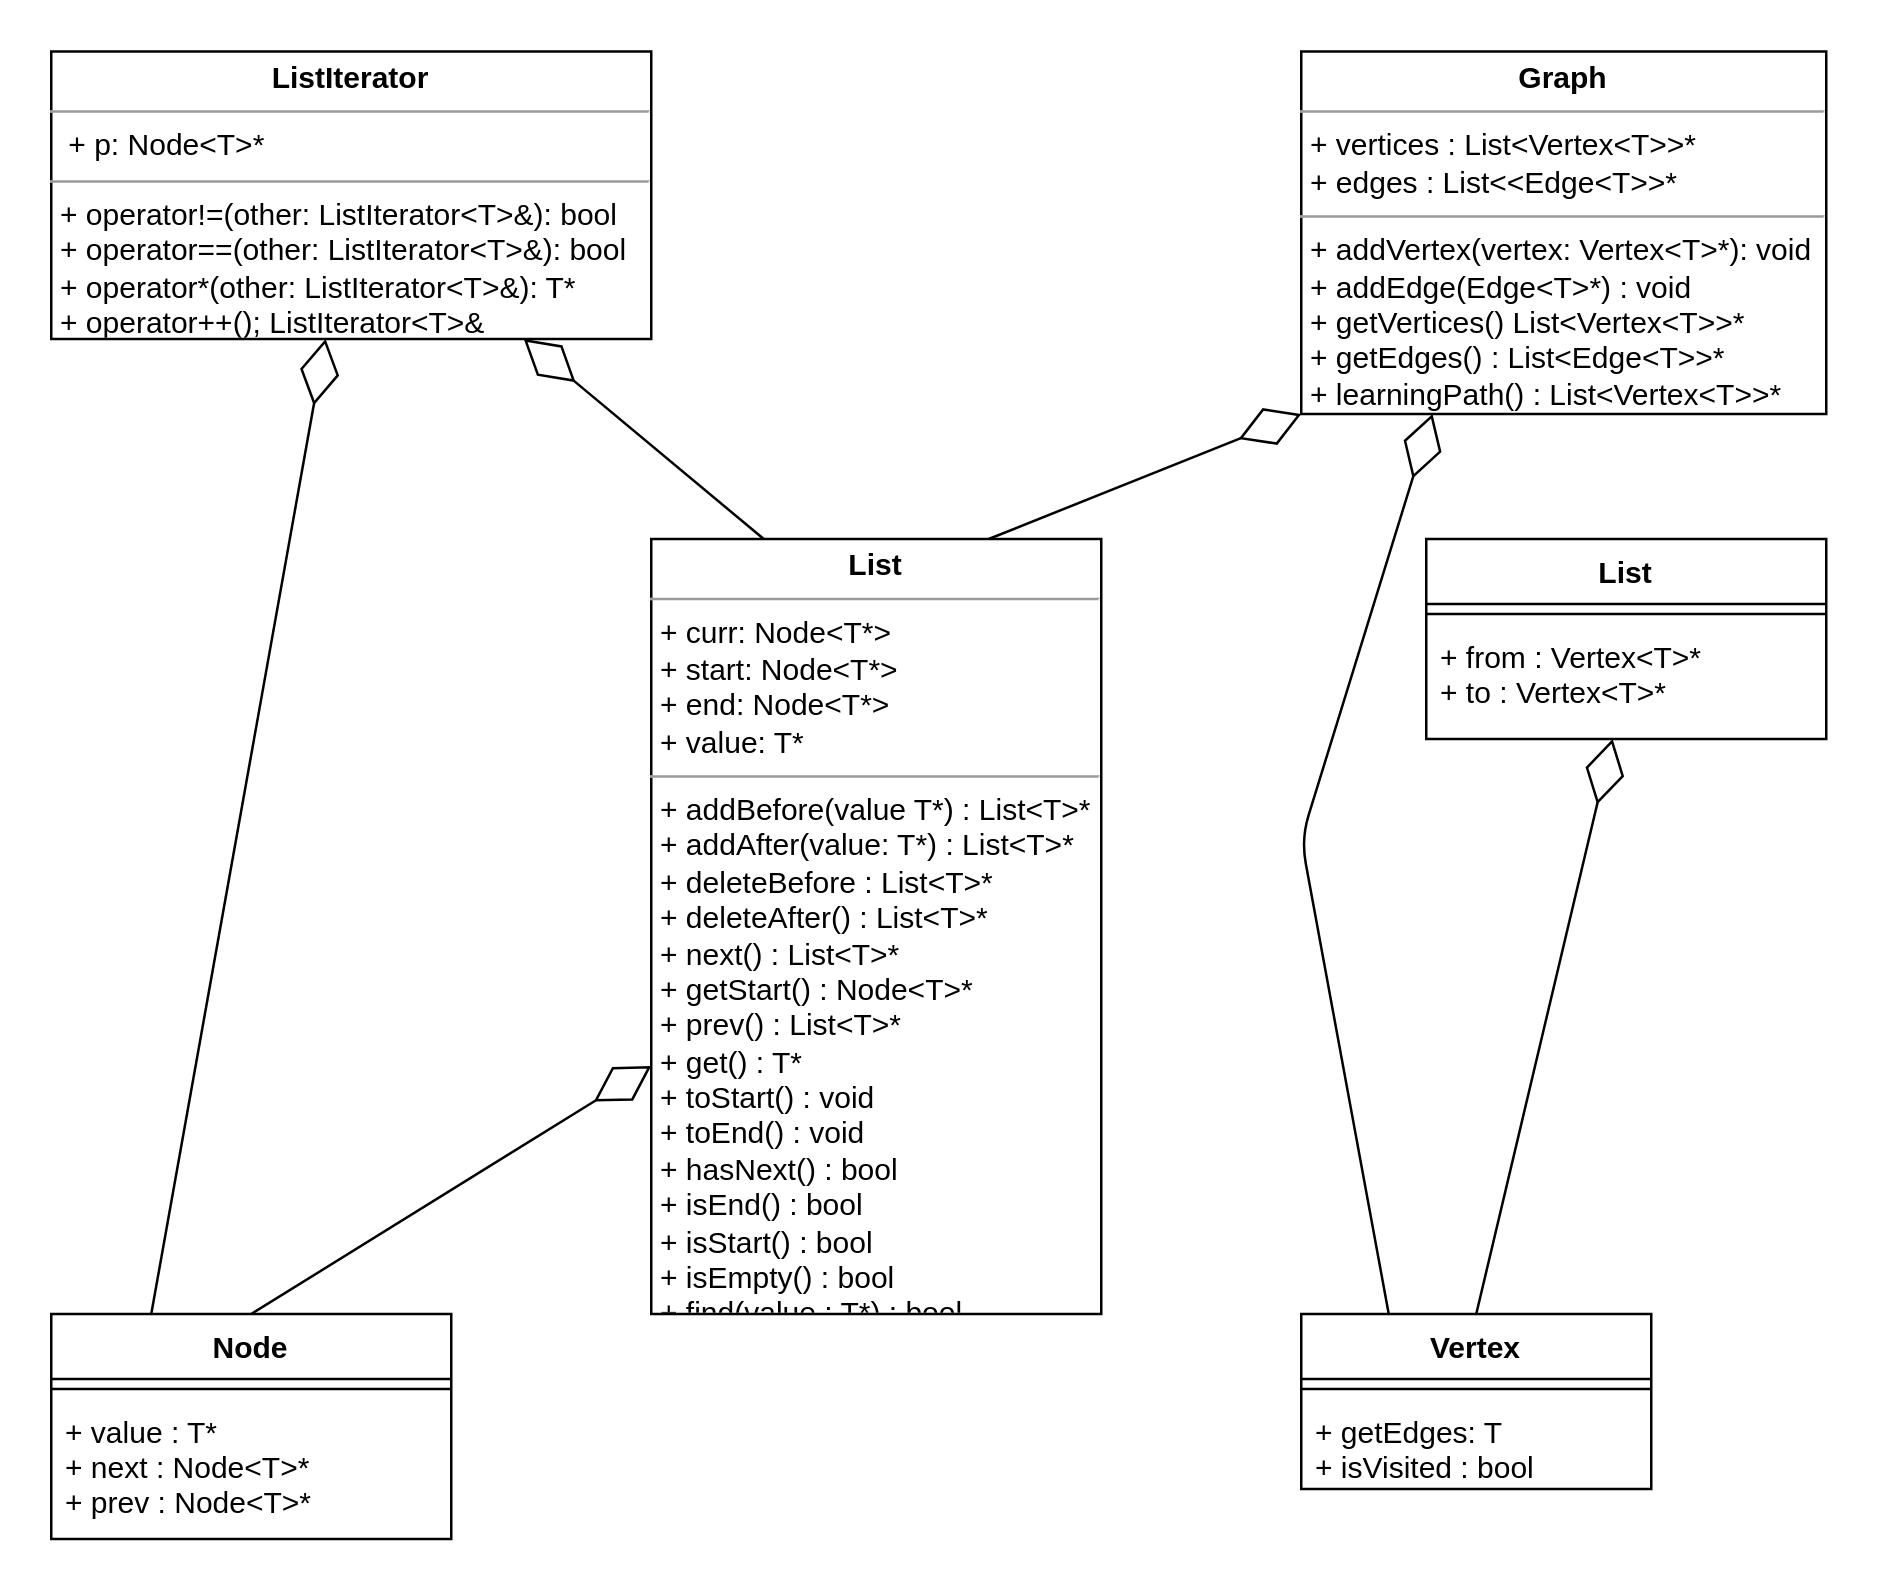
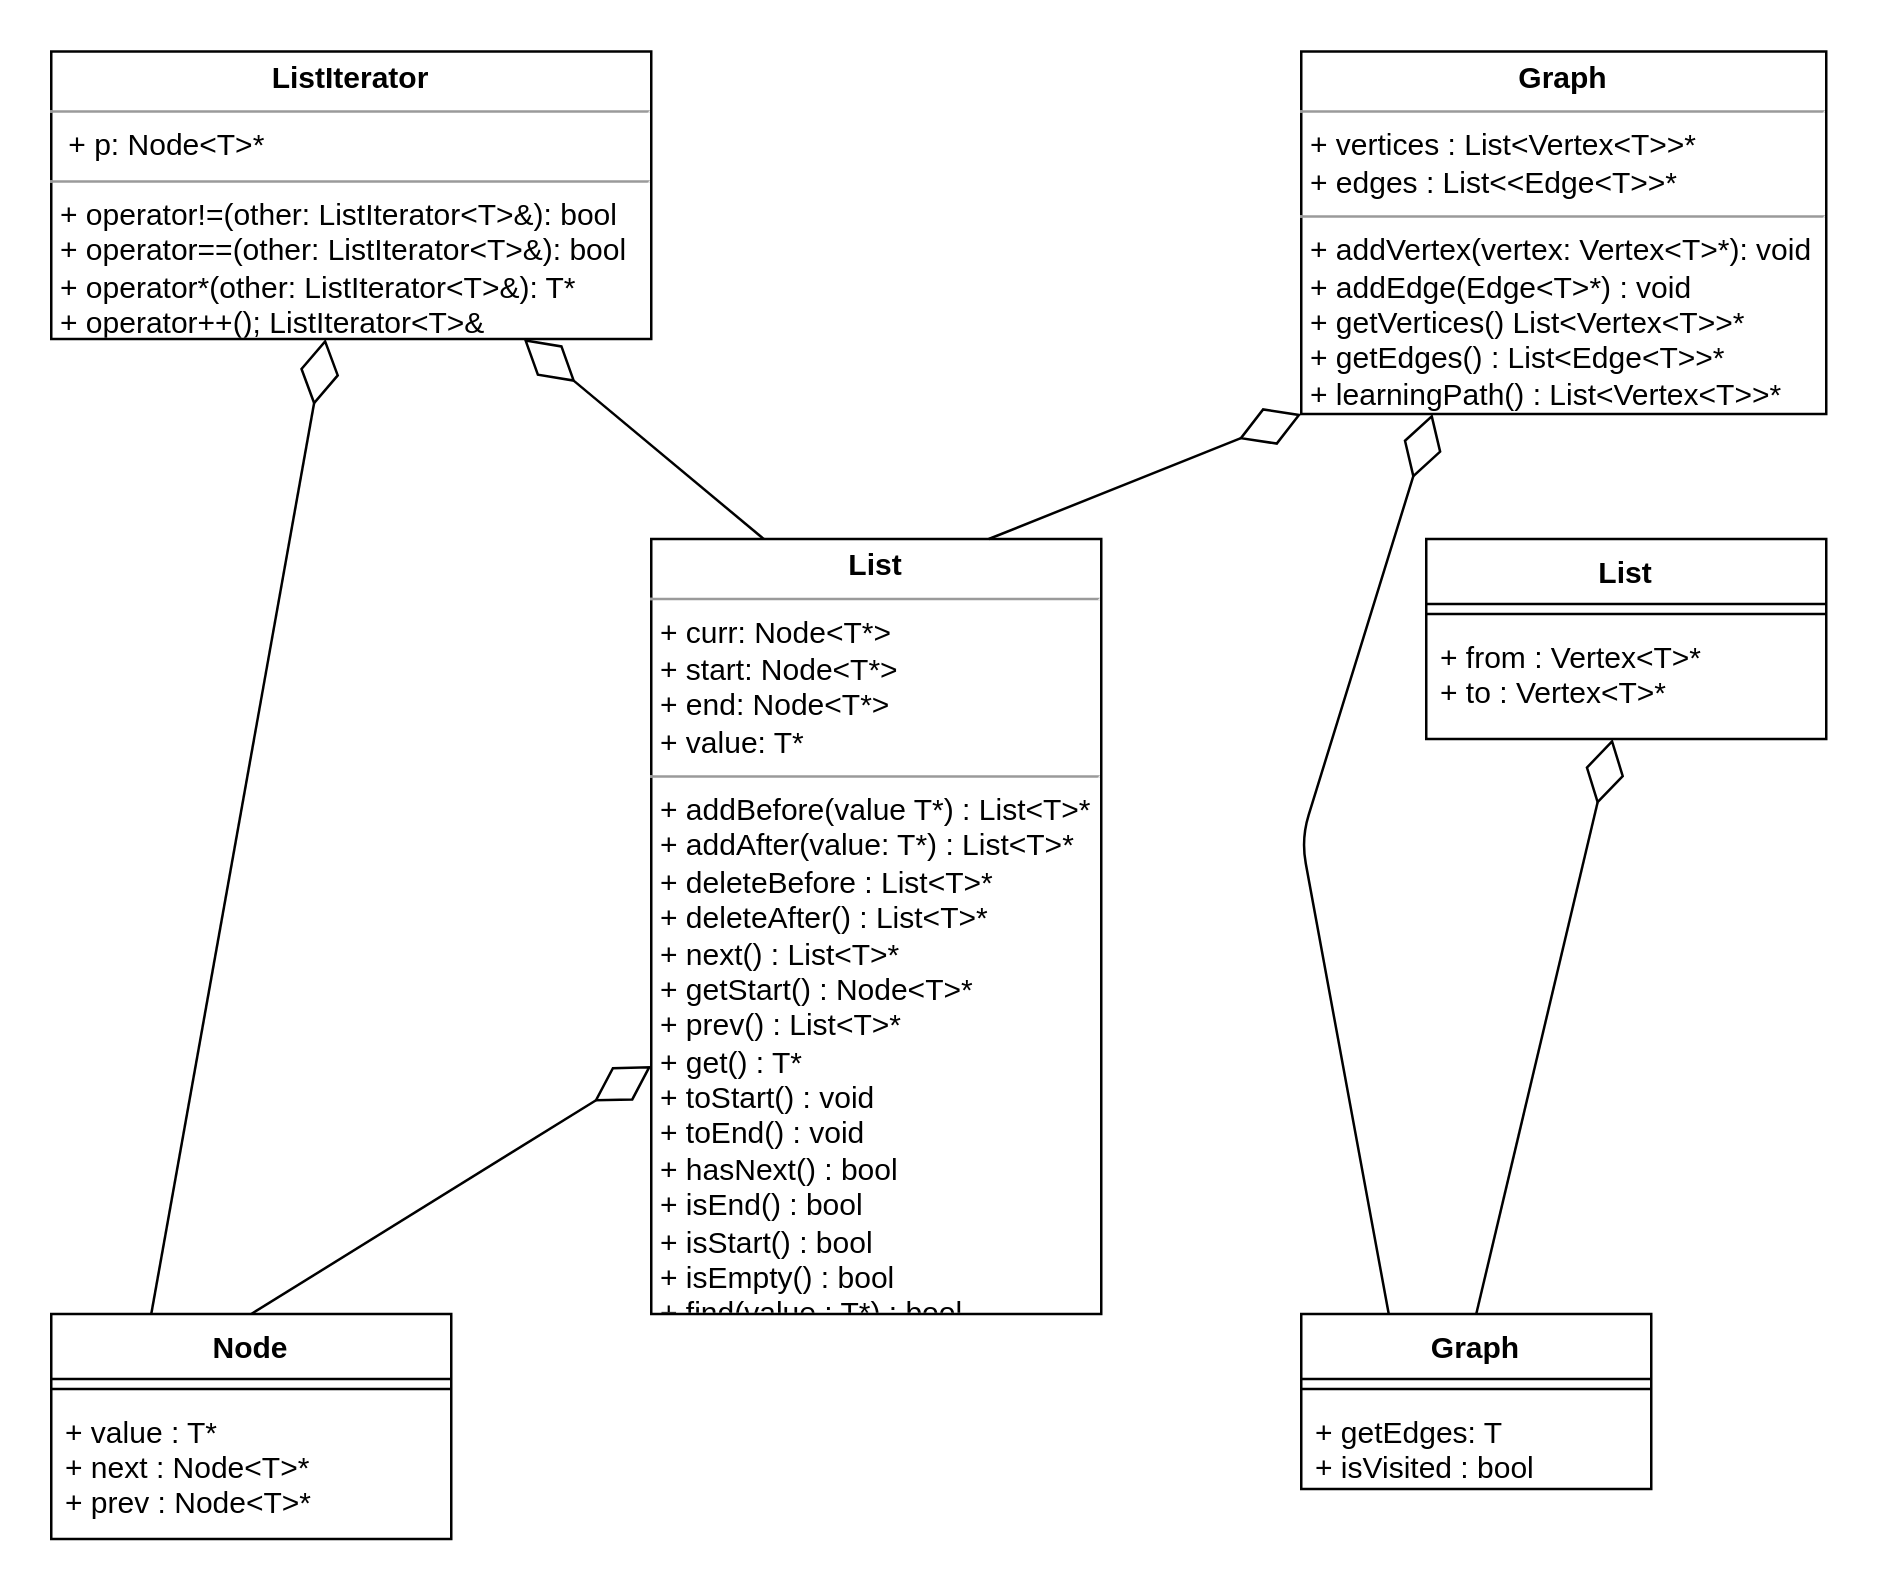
(1475, 1348) -> (1475, 1348)
